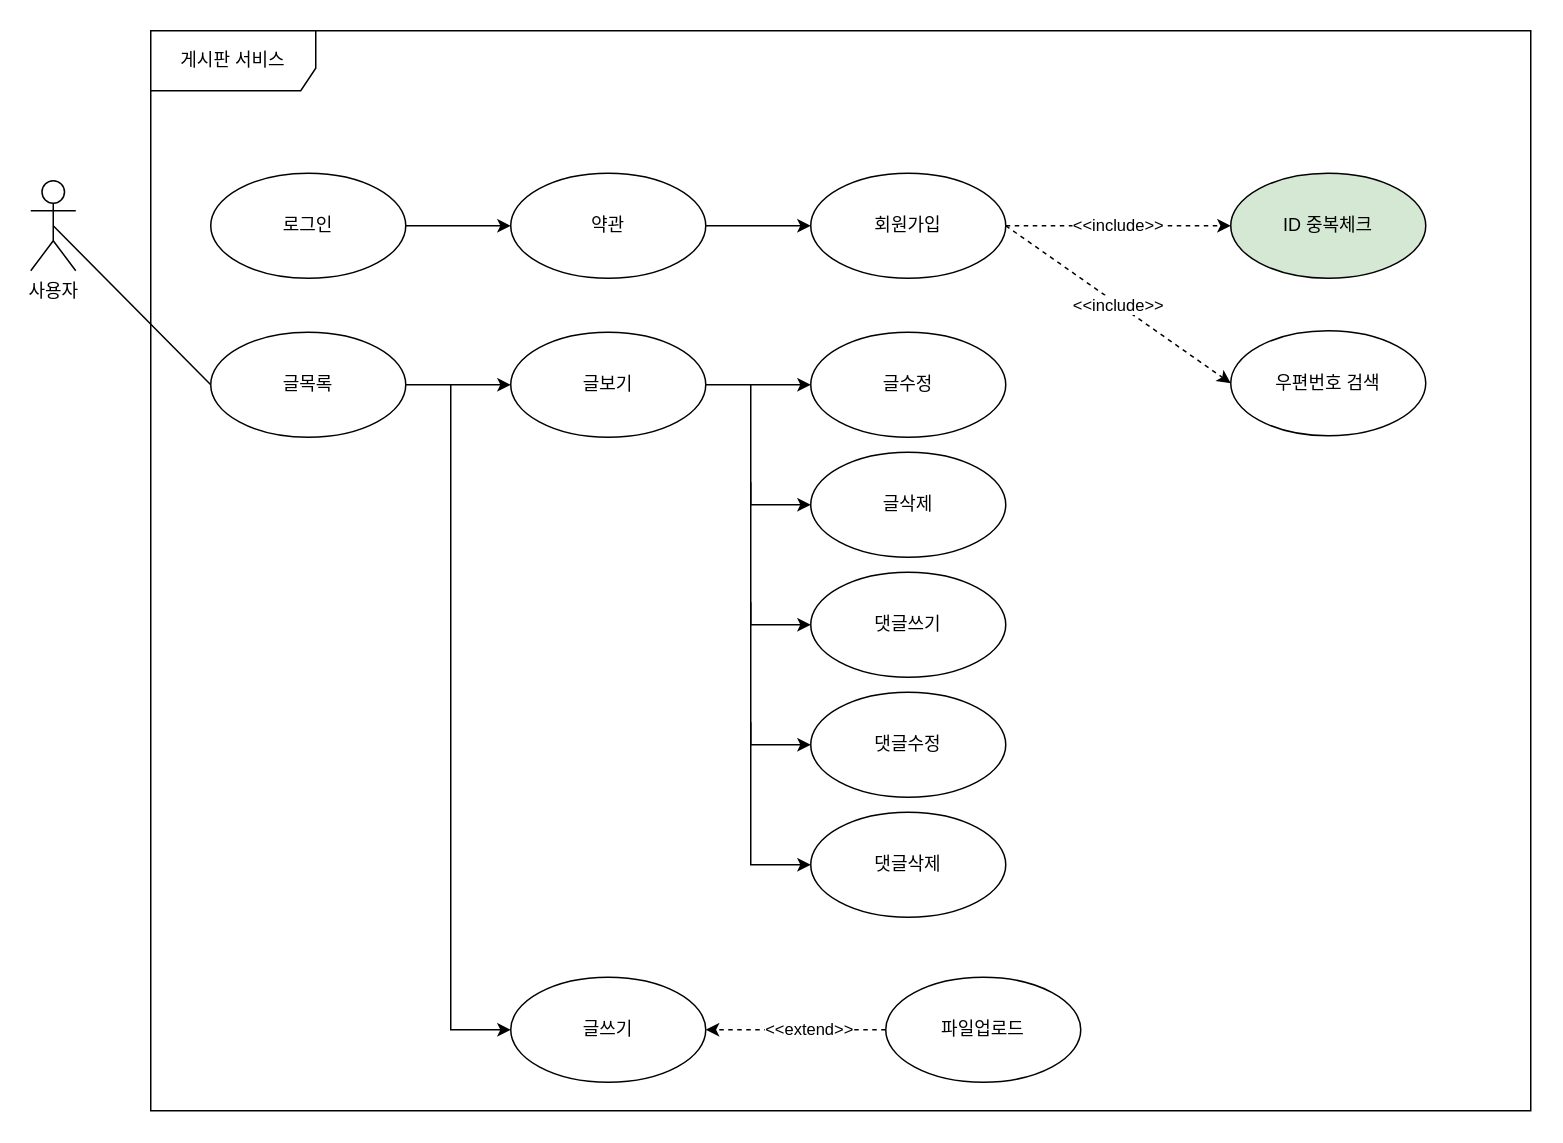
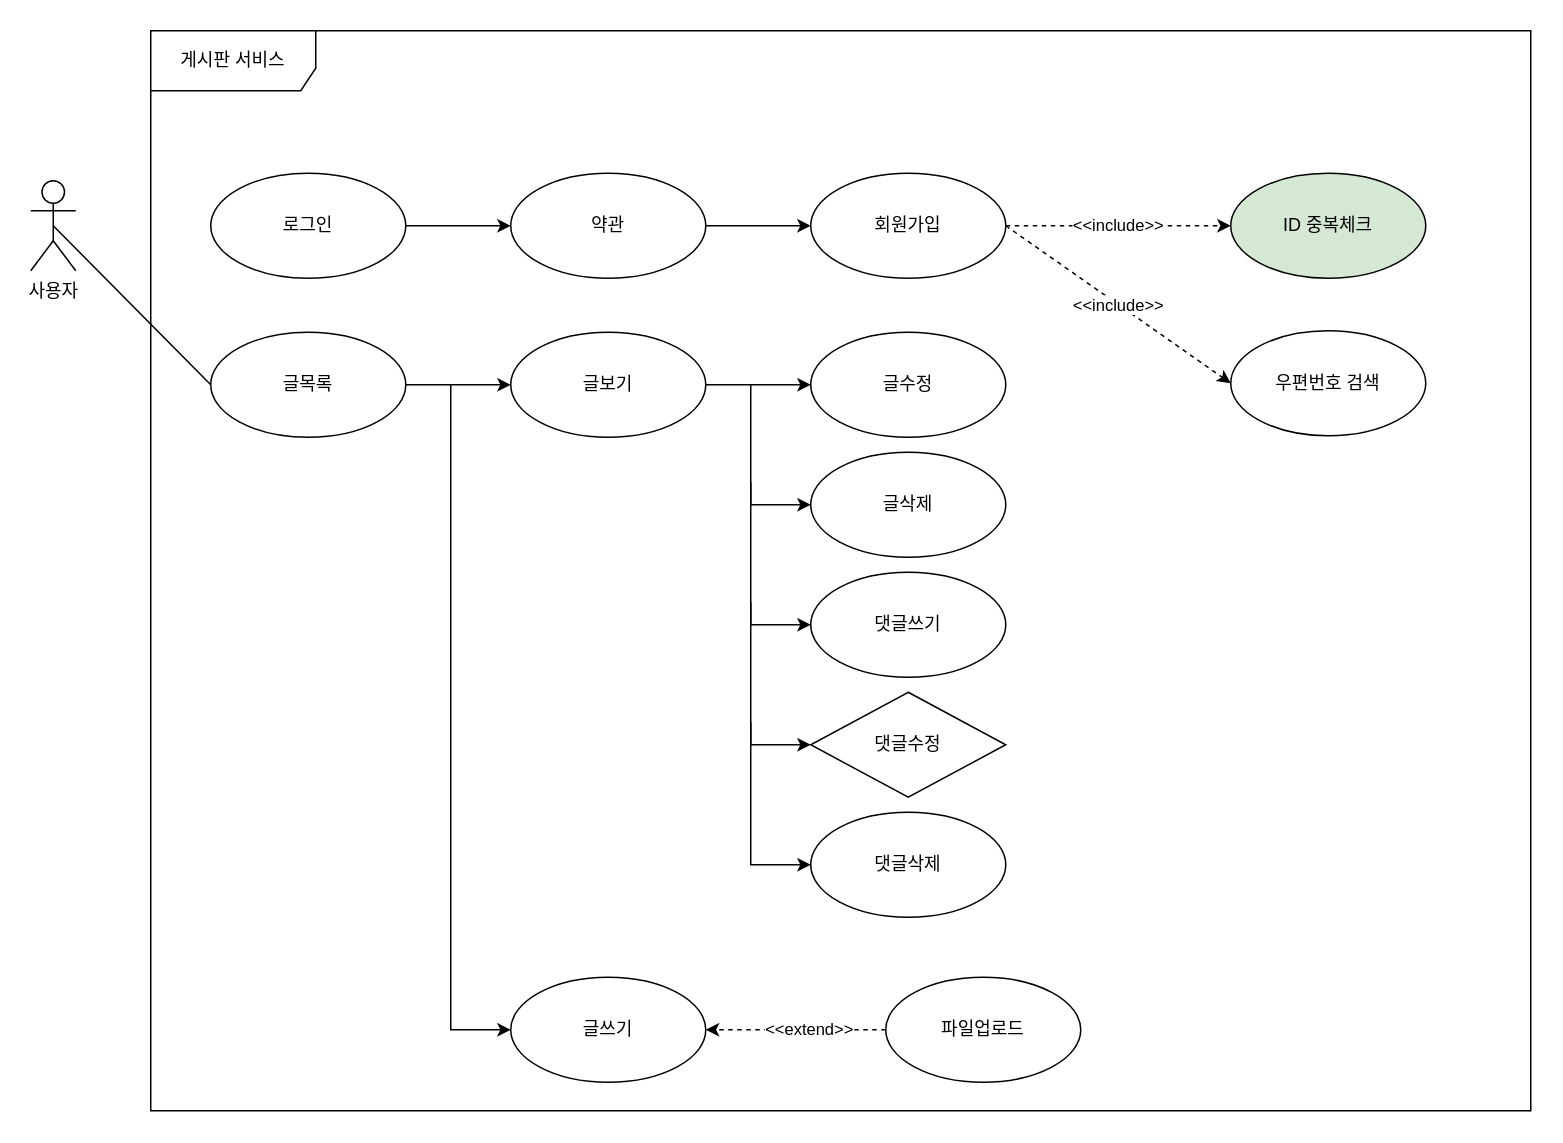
(908, 745) -> (908, 745)
